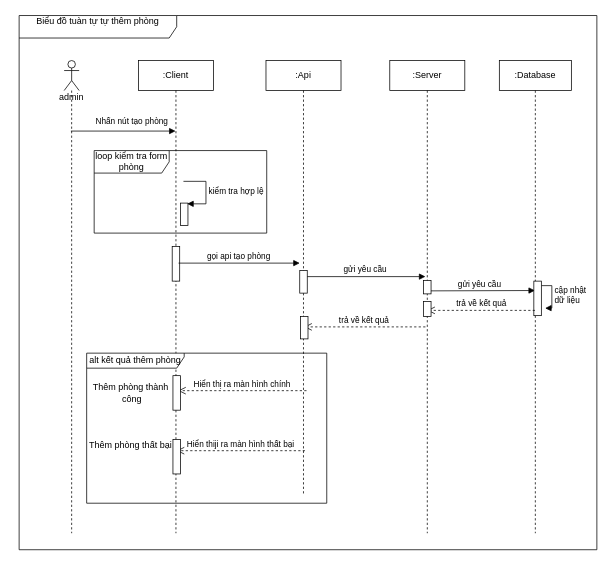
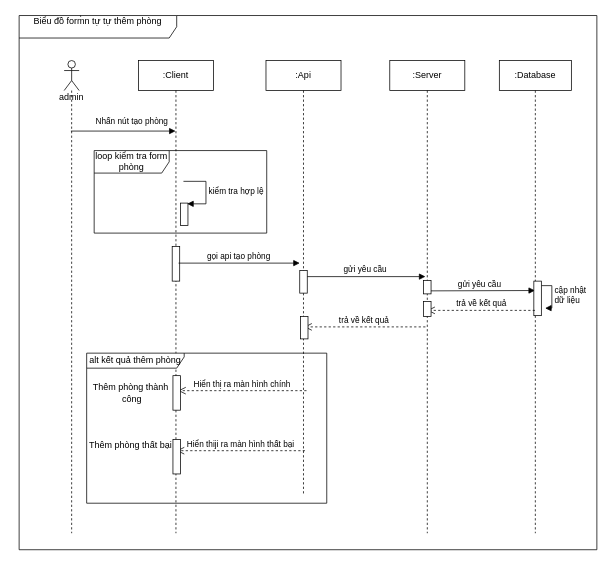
(98, 27) -> (98, 27)
